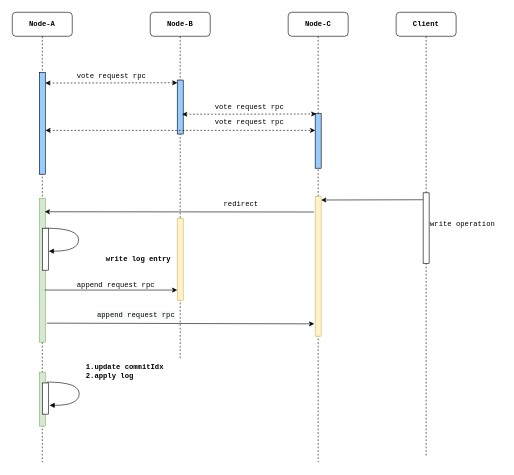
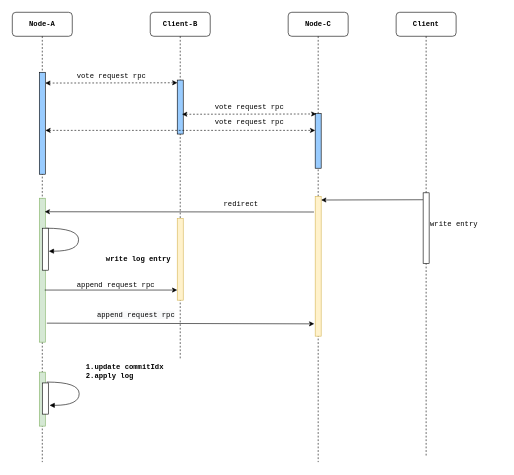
(180, 24) -> (180, 24)
(458, 225) -> (451, 225)
